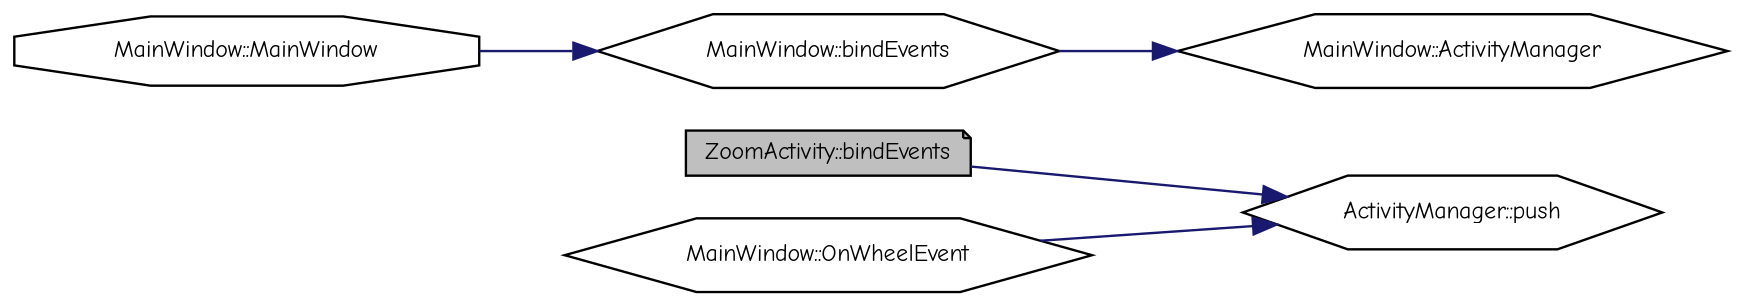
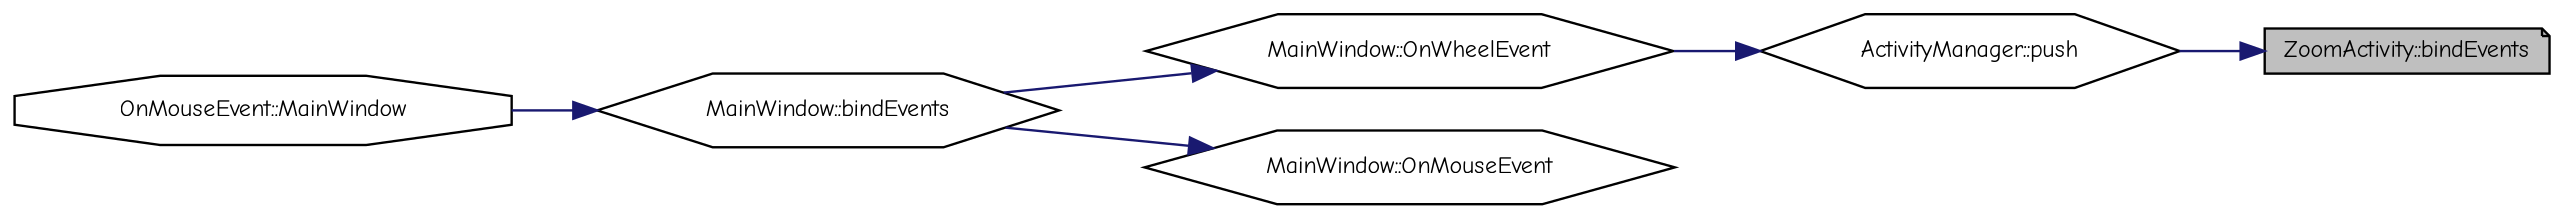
(247, 51) -> (263, 110)
(1453, 51) -> (1410, 167)
none -> (1098, 83)
(1117, 181) -> (2210, 51)
